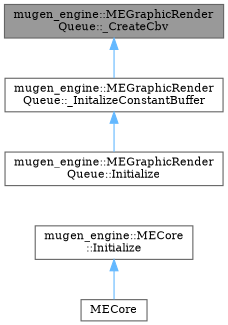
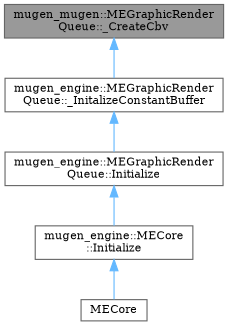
(114, 21) -> (114, 21)
none -> (114, 211)
